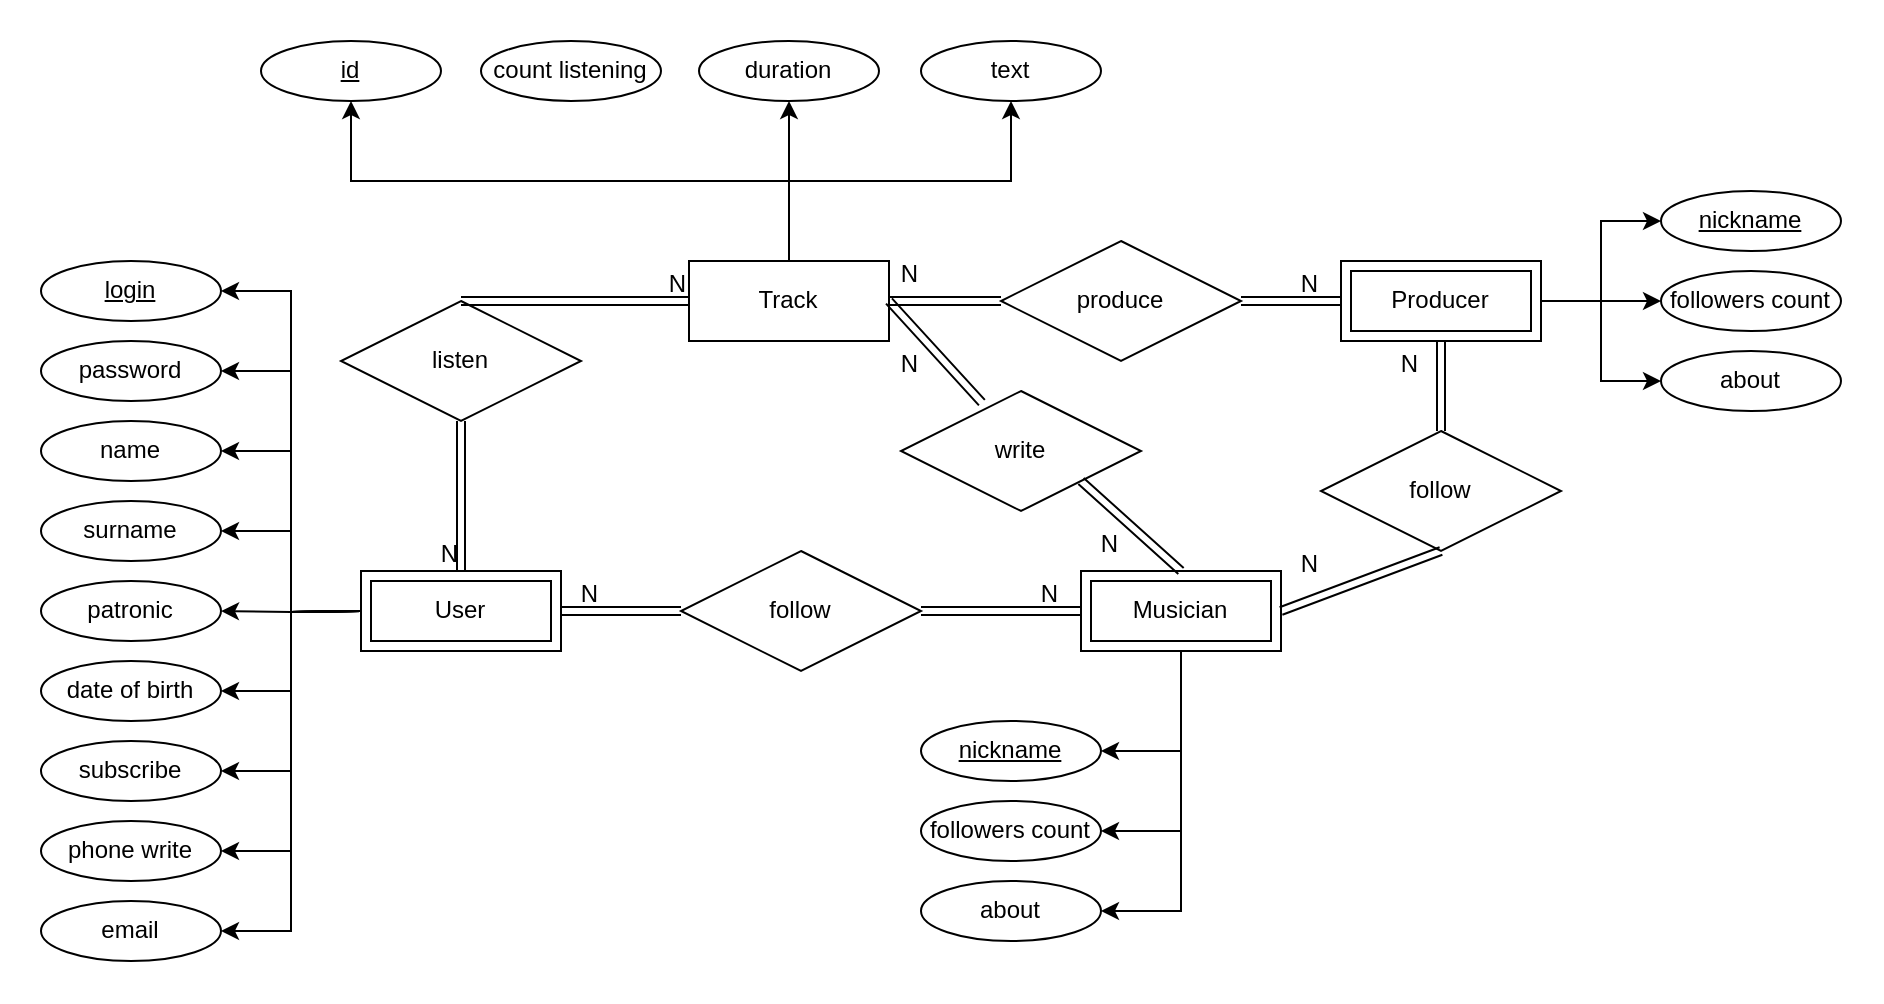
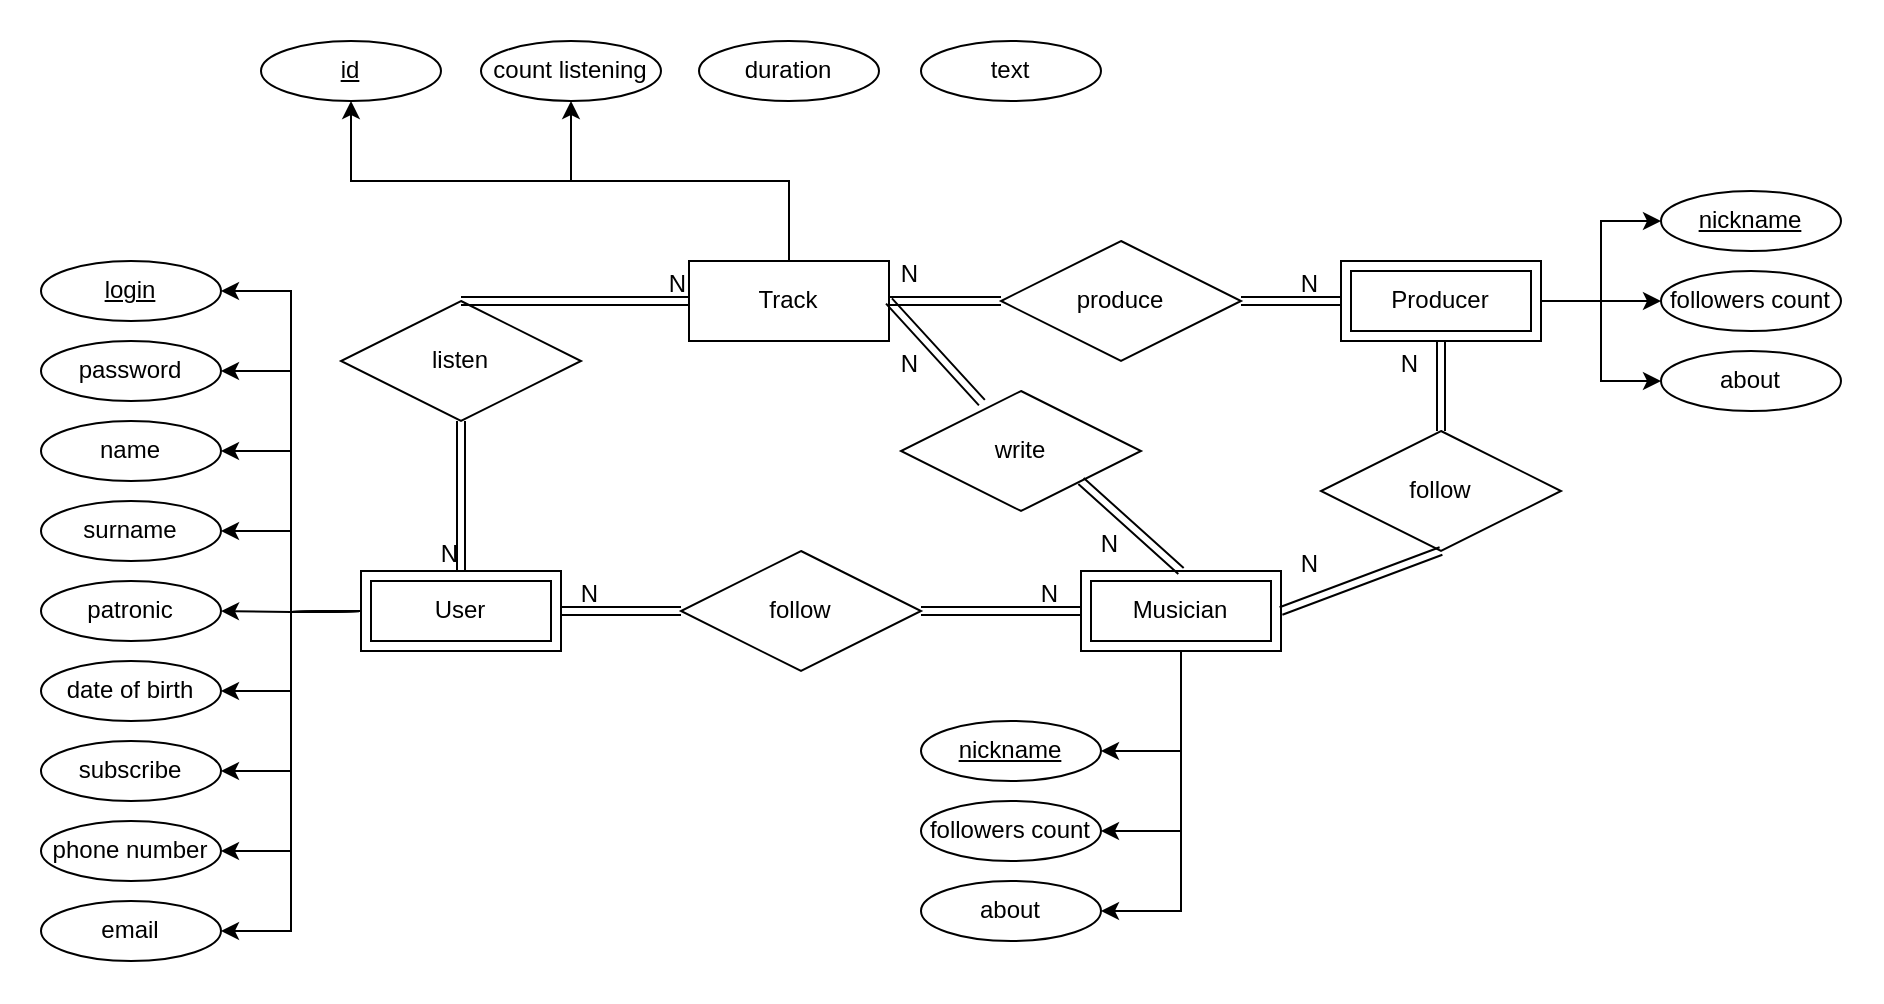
none -> (571, 146)
(789, 146) -> none
(935, 181) -> none
(131, 851) -> (131, 851)
